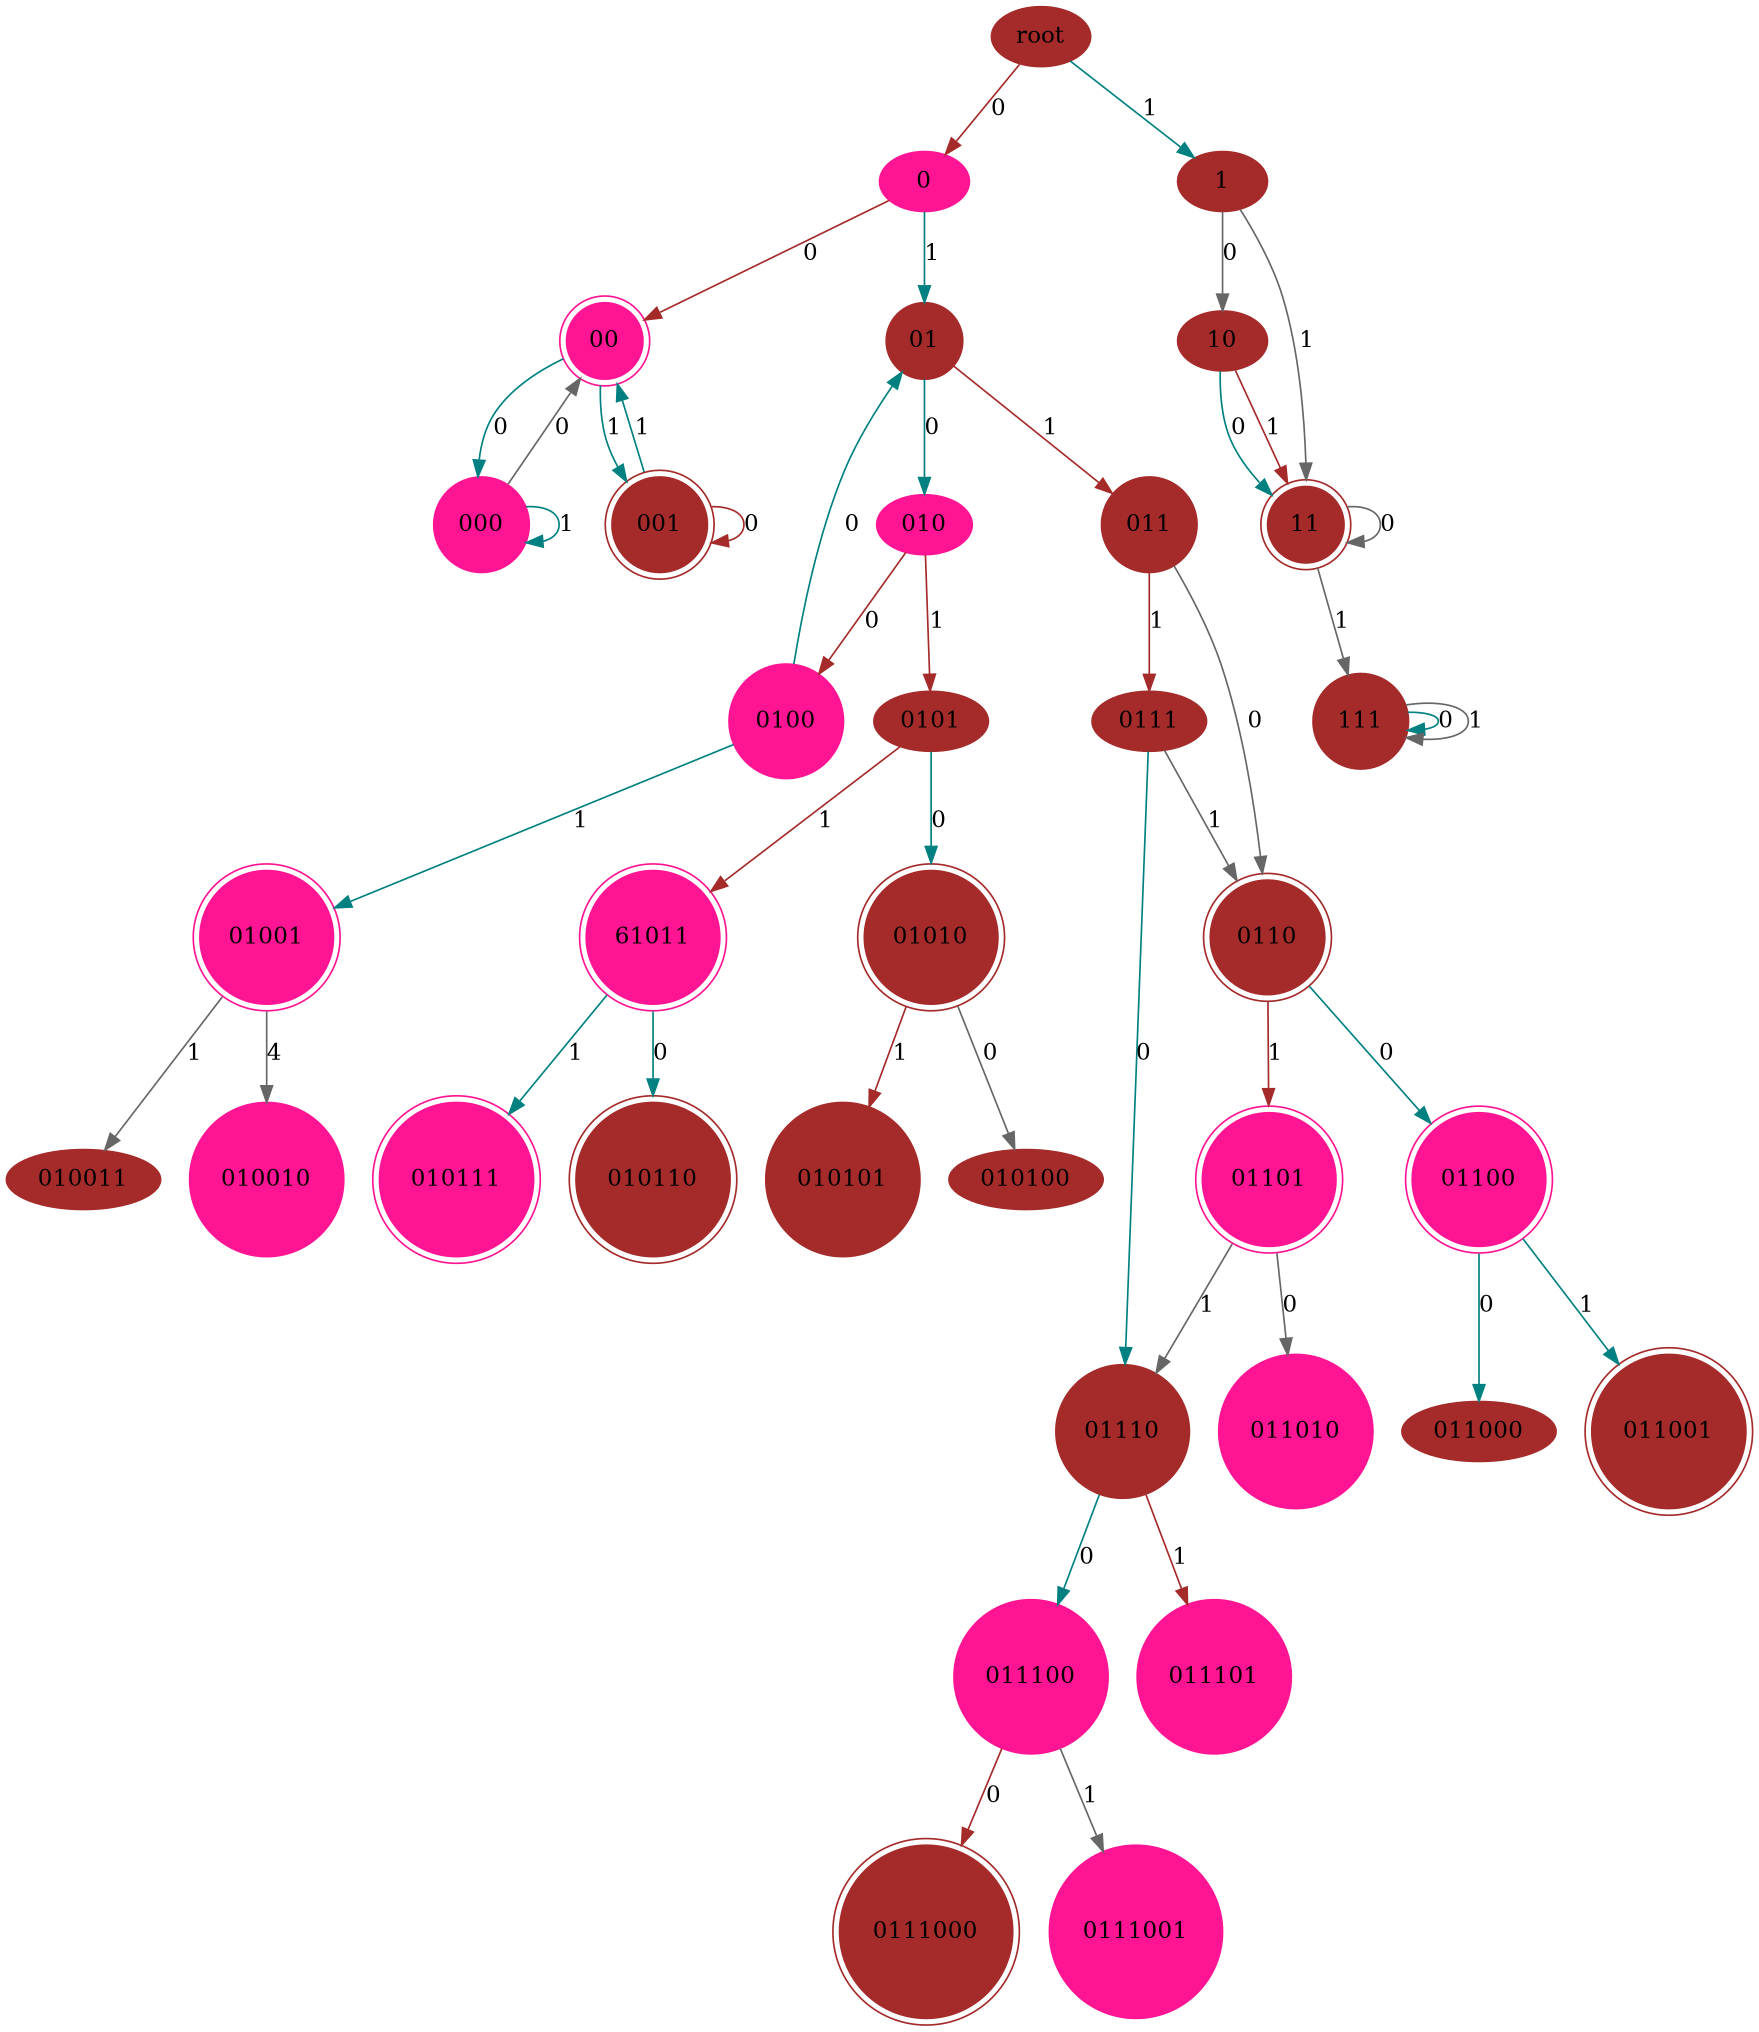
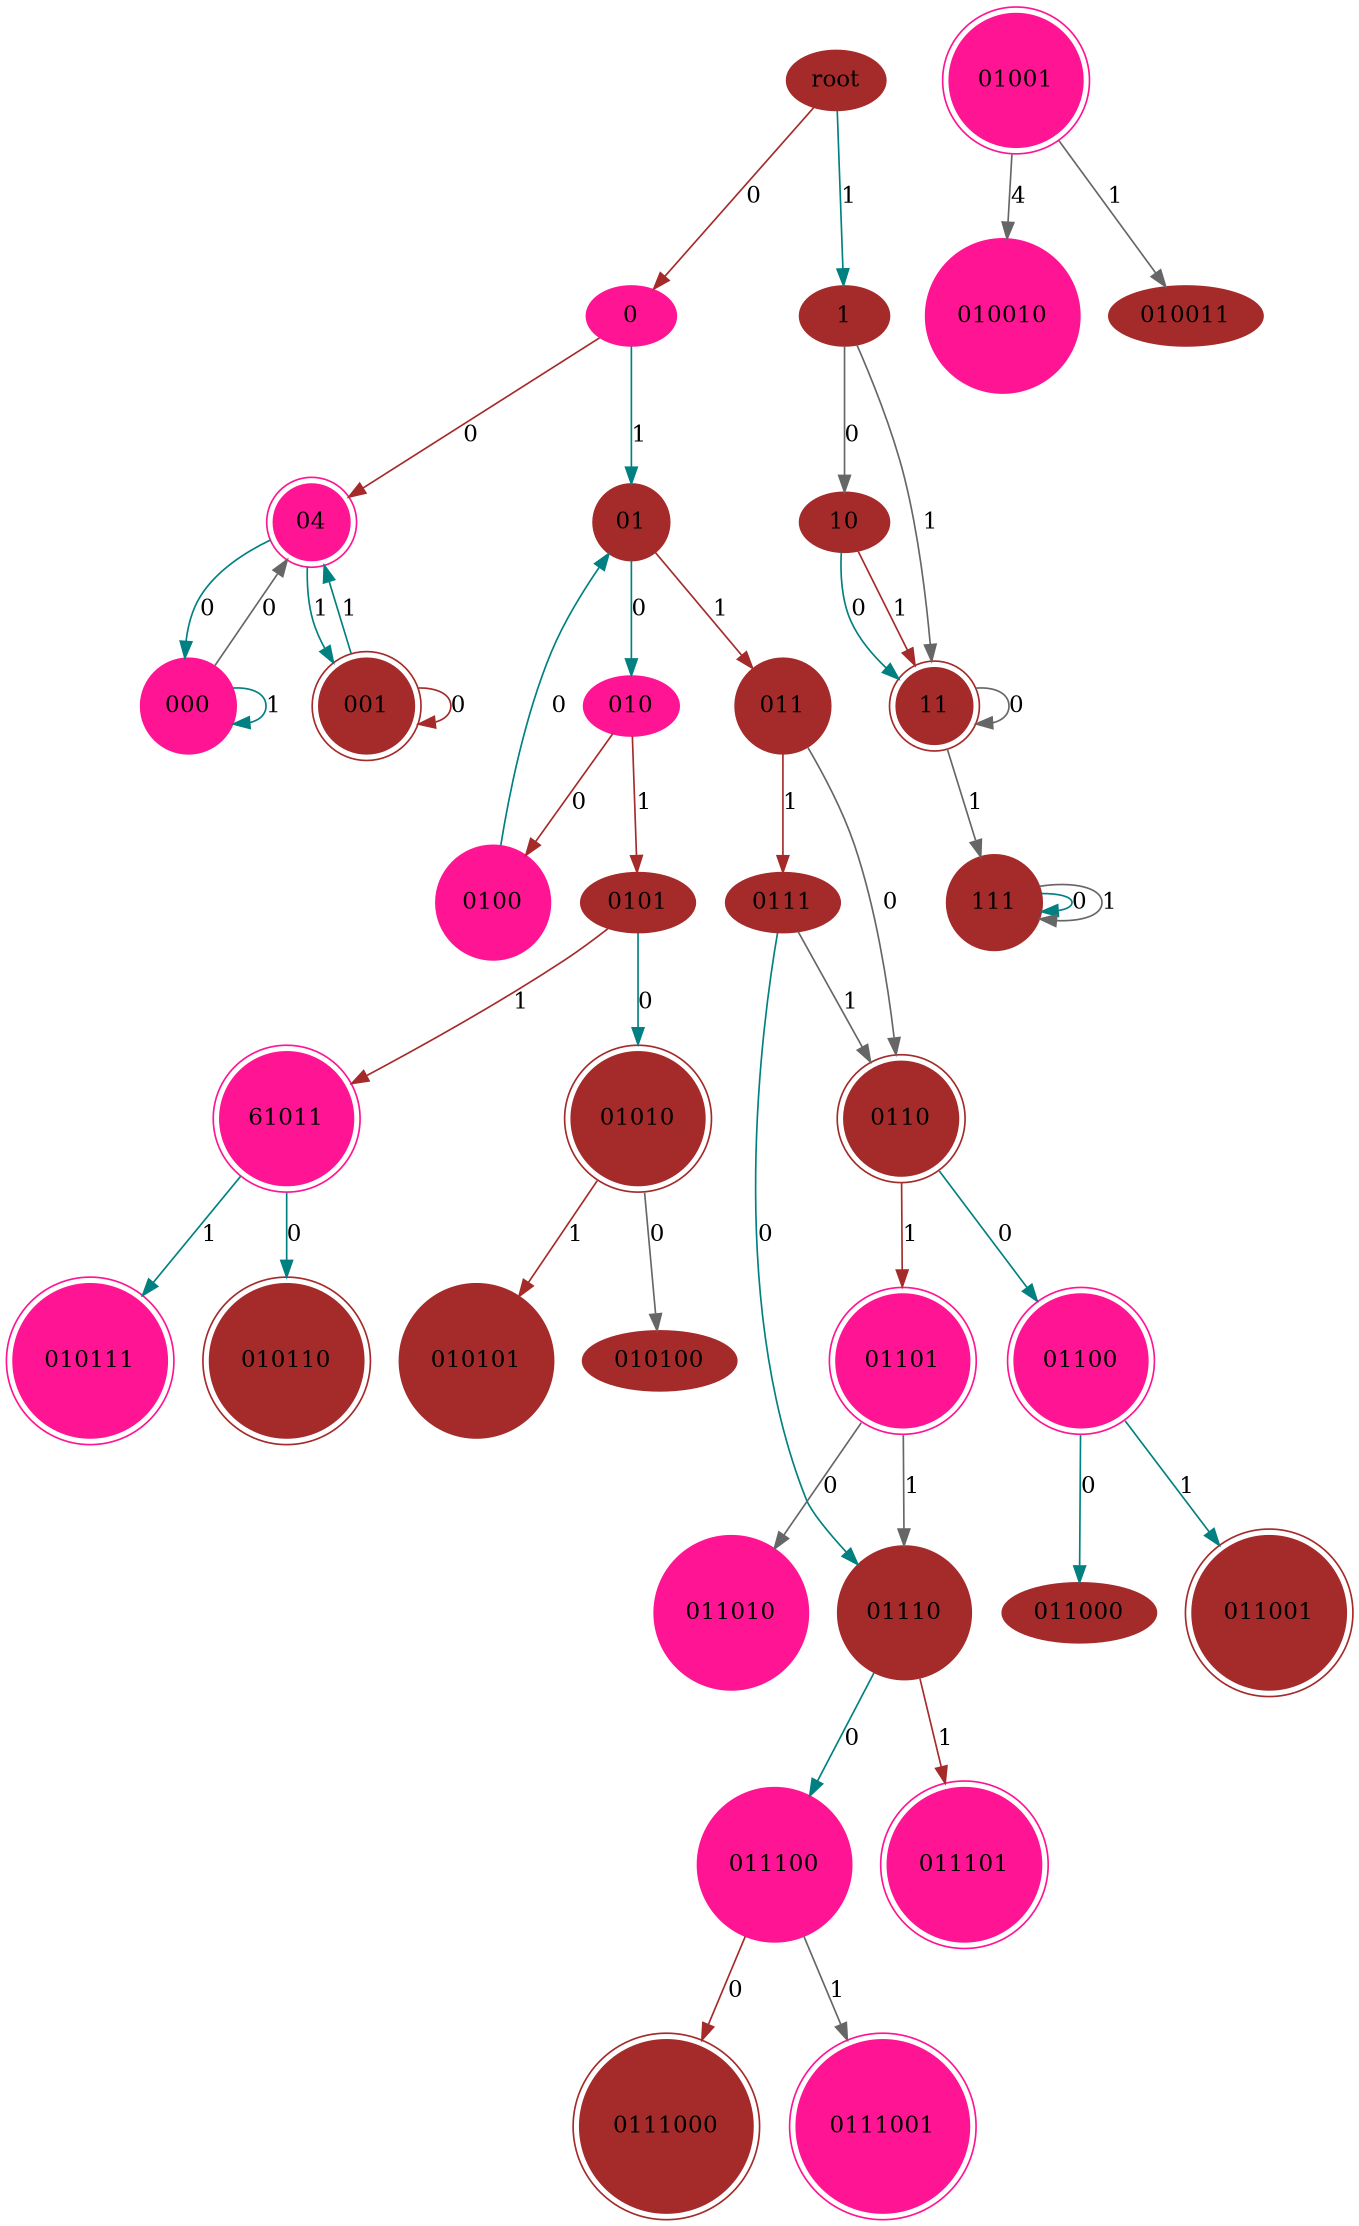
(605, 341) -> (312, 522)
(542, 823) -> none
(1214, 1677) -> (964, 1865)
(1136, 1932) -> (883, 2126)
